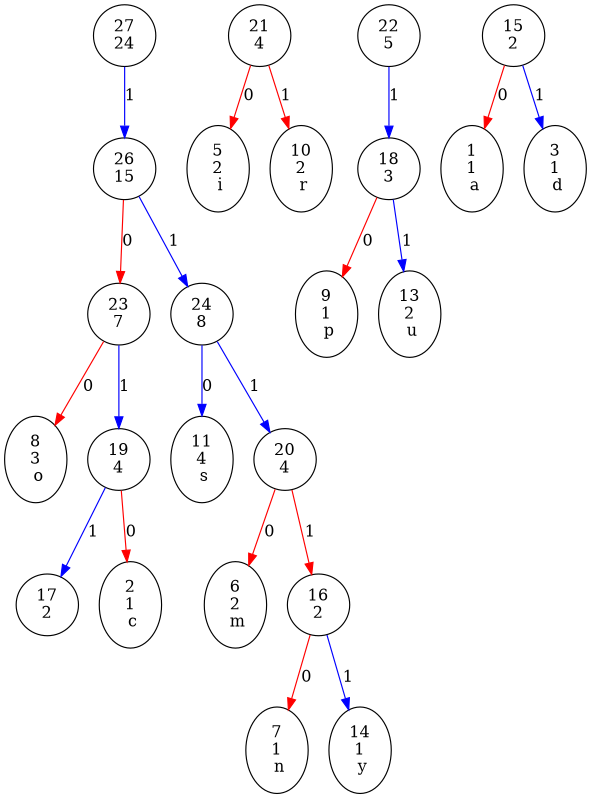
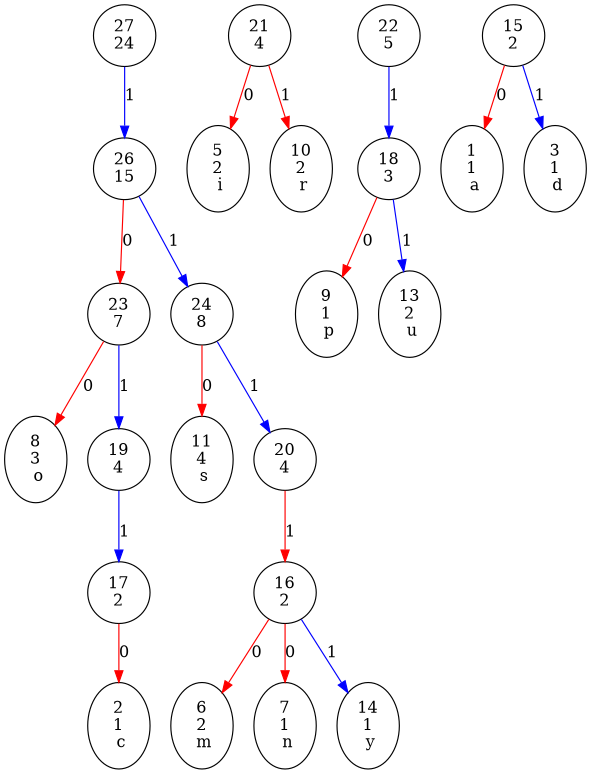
(202, 375) -> (202, 375)
(124, 520) -> (119, 647)
(264, 522) -> (249, 651)
